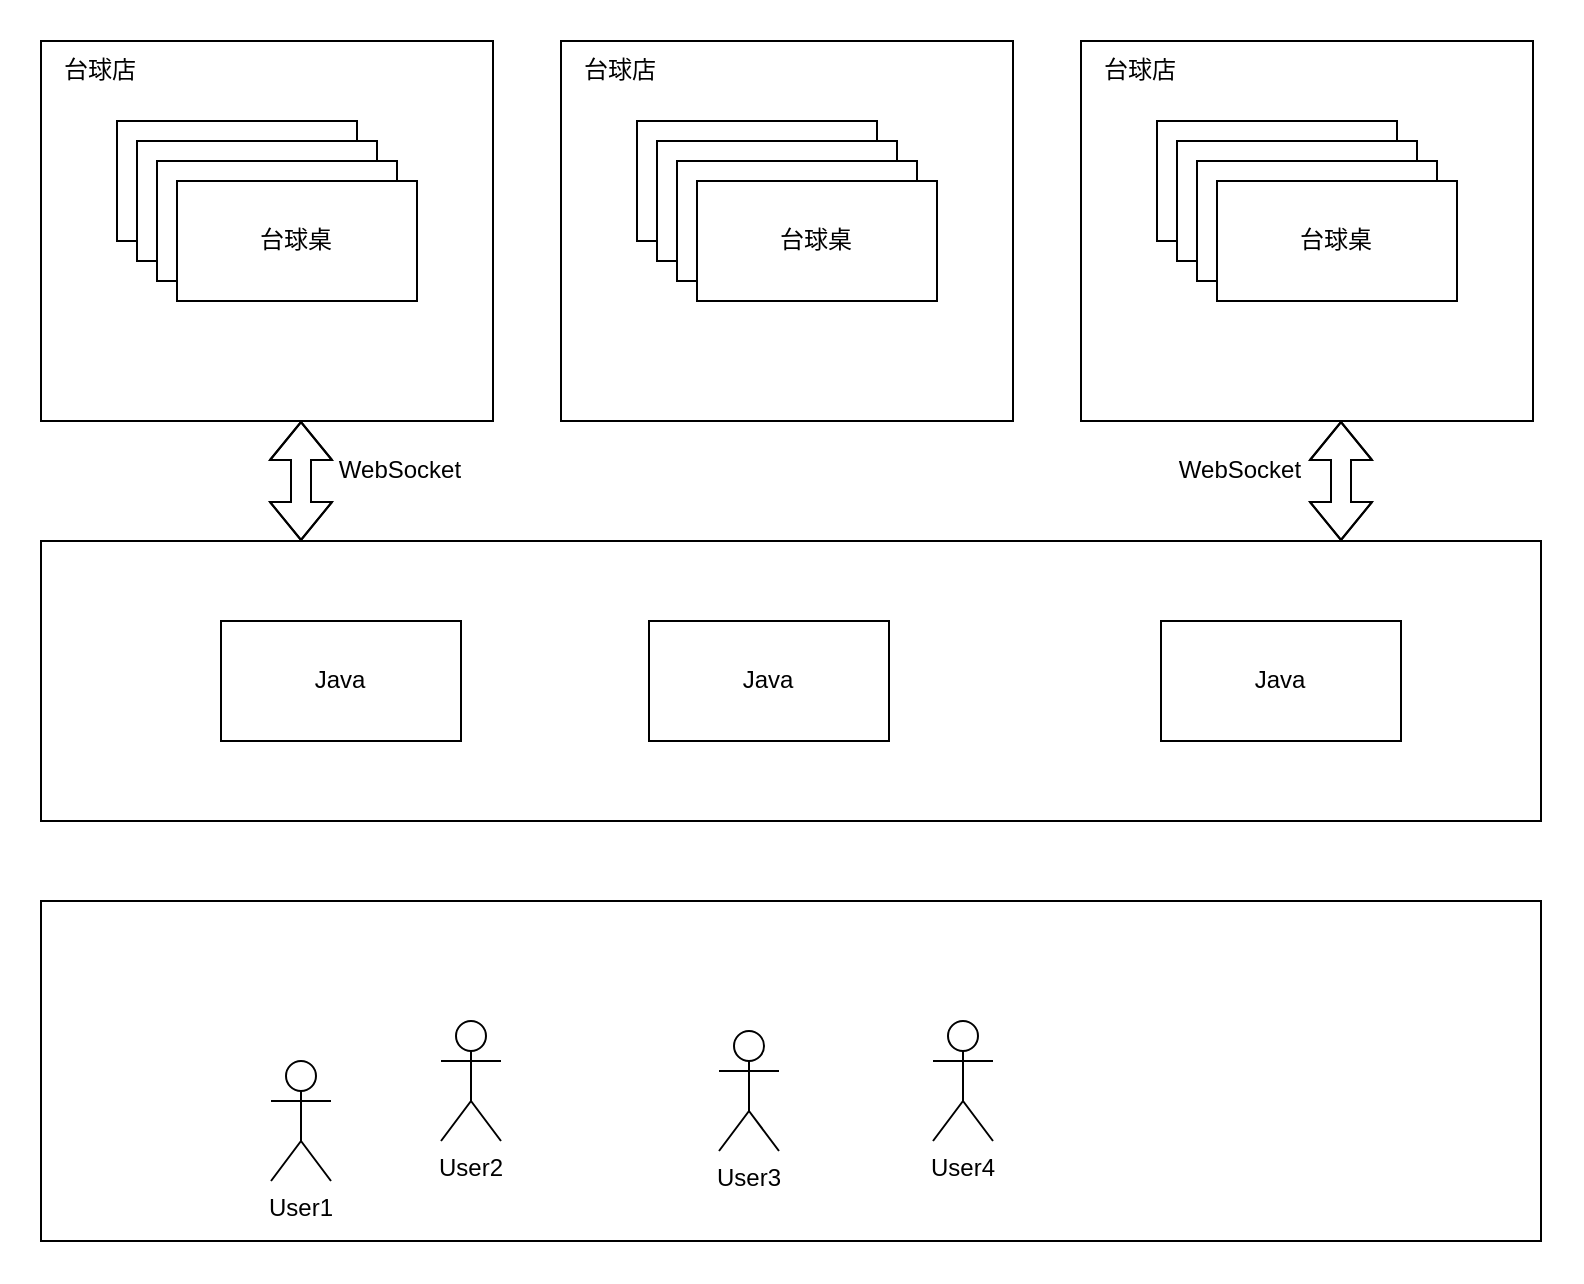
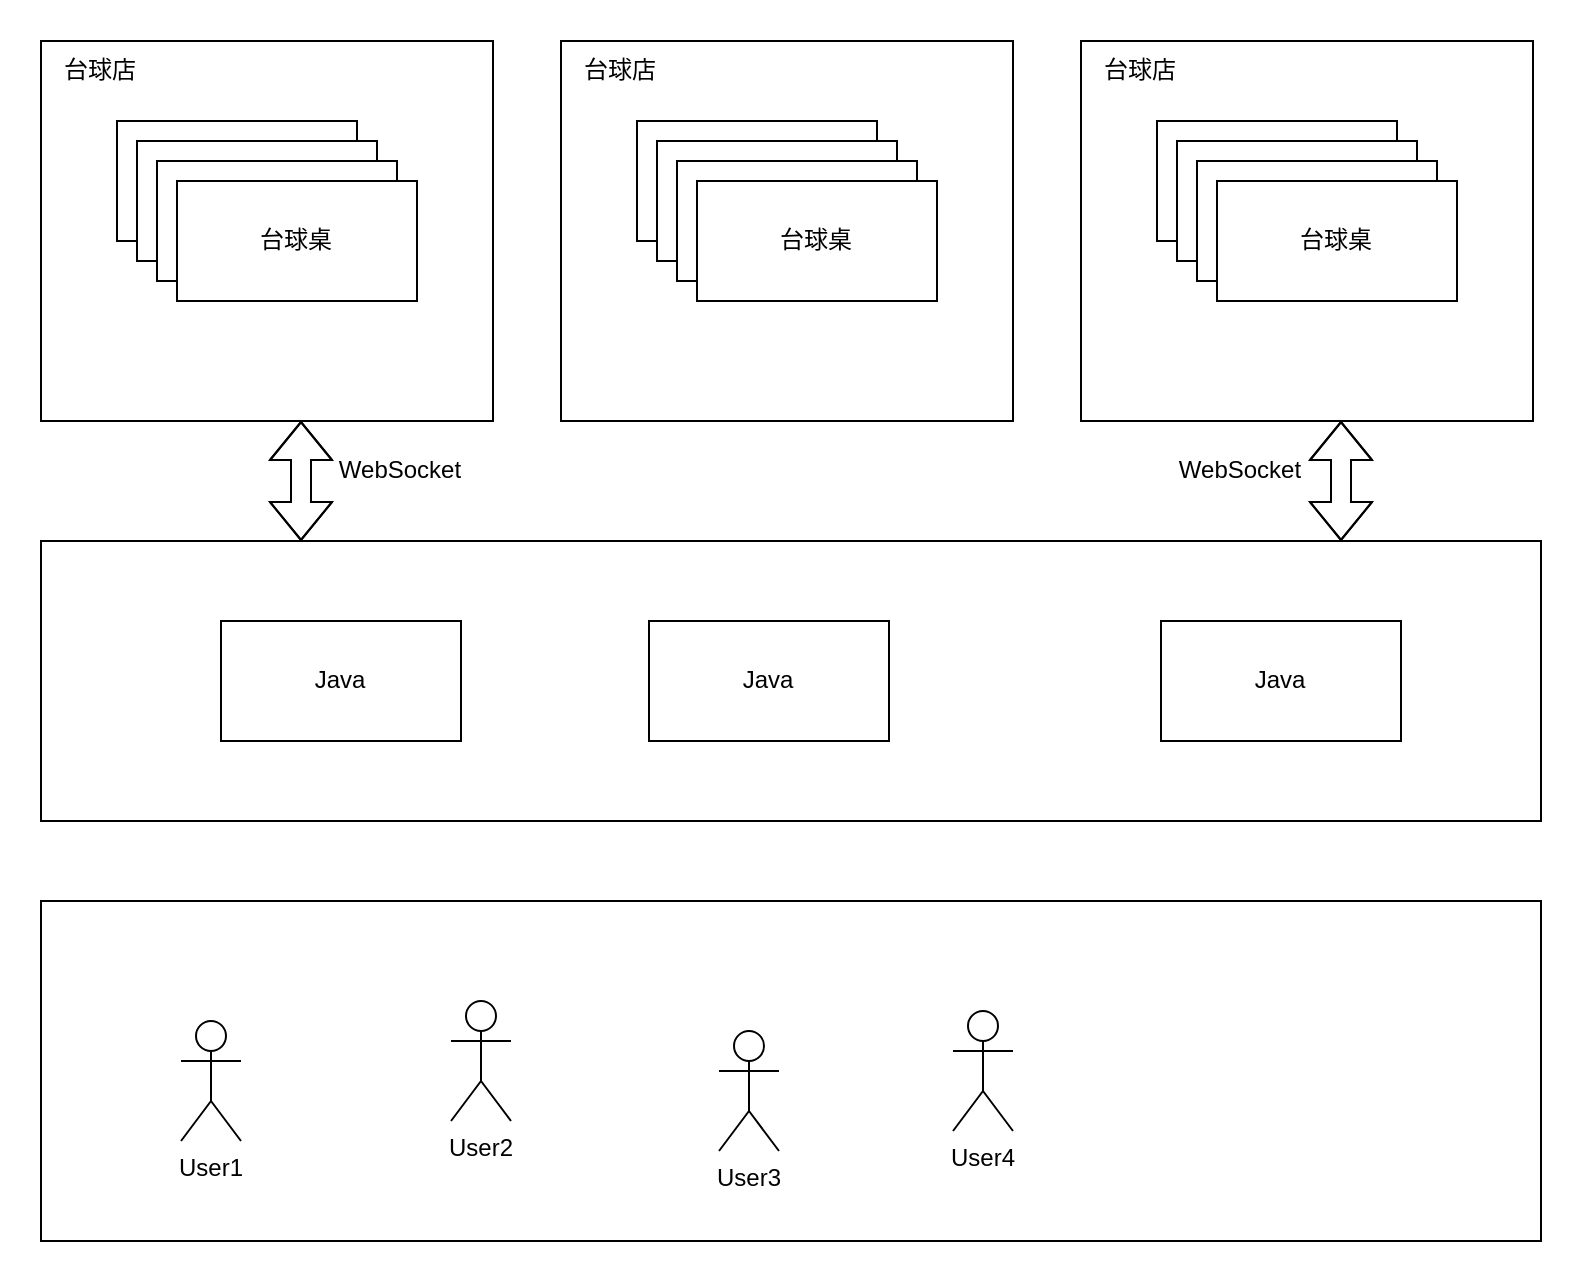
(471, 1081) -> (481, 1061)
(963, 1081) -> (983, 1071)
(301, 1121) -> (211, 1081)
